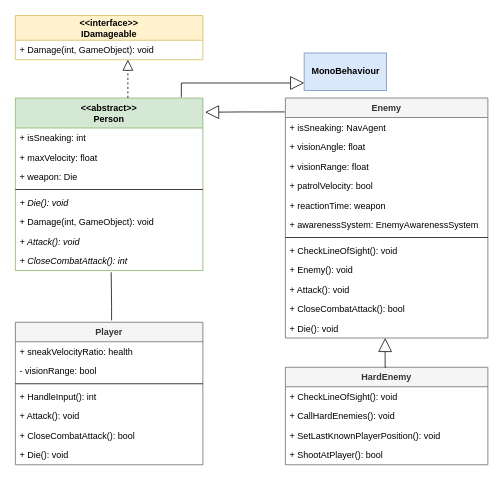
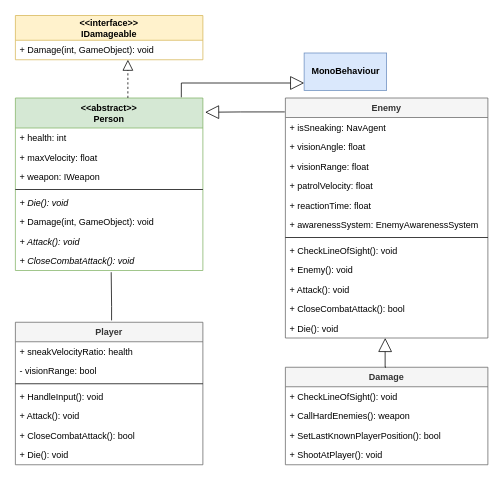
(55, 138) -> (46, 138)
(48, 177) -> (59, 177)
(337, 186) -> (339, 186)
(339, 206) -> (335, 206)
(79, 261) -> (82, 261)
(386, 377) -> (386, 377)
(64, 397) -> (67, 397)
(344, 416) -> (351, 416)
(372, 436) -> (372, 436)
(342, 455) -> (342, 455)
